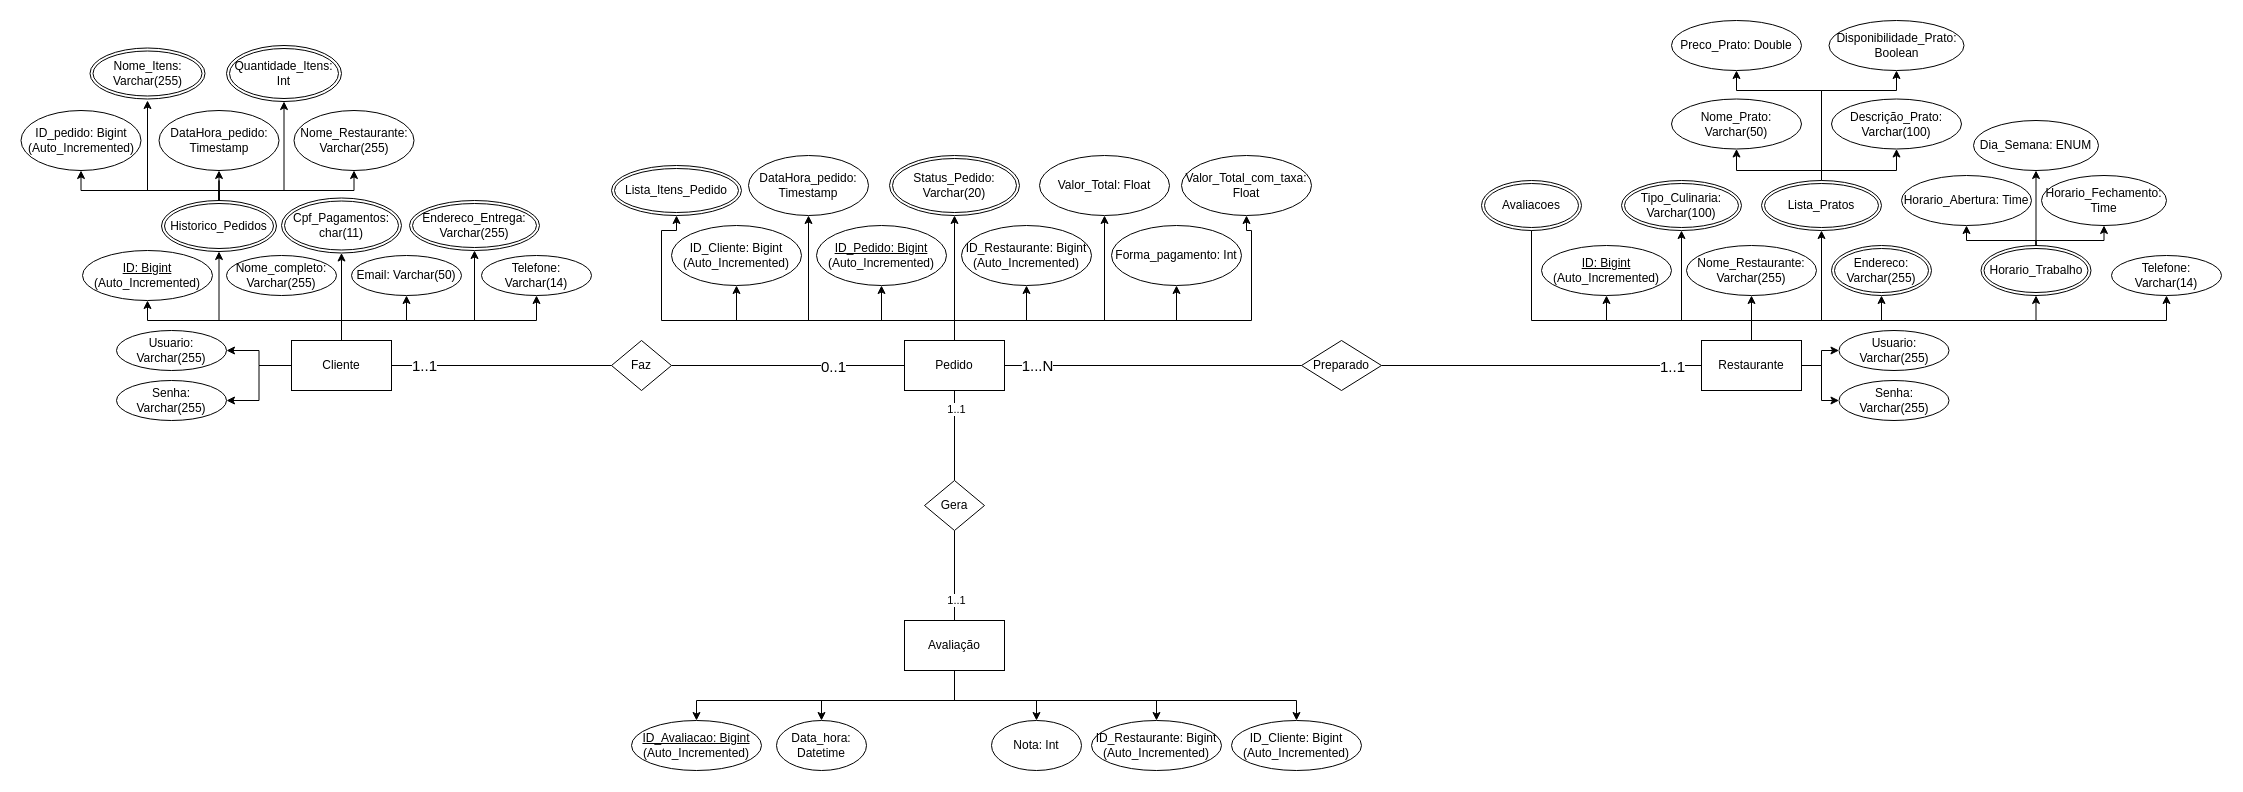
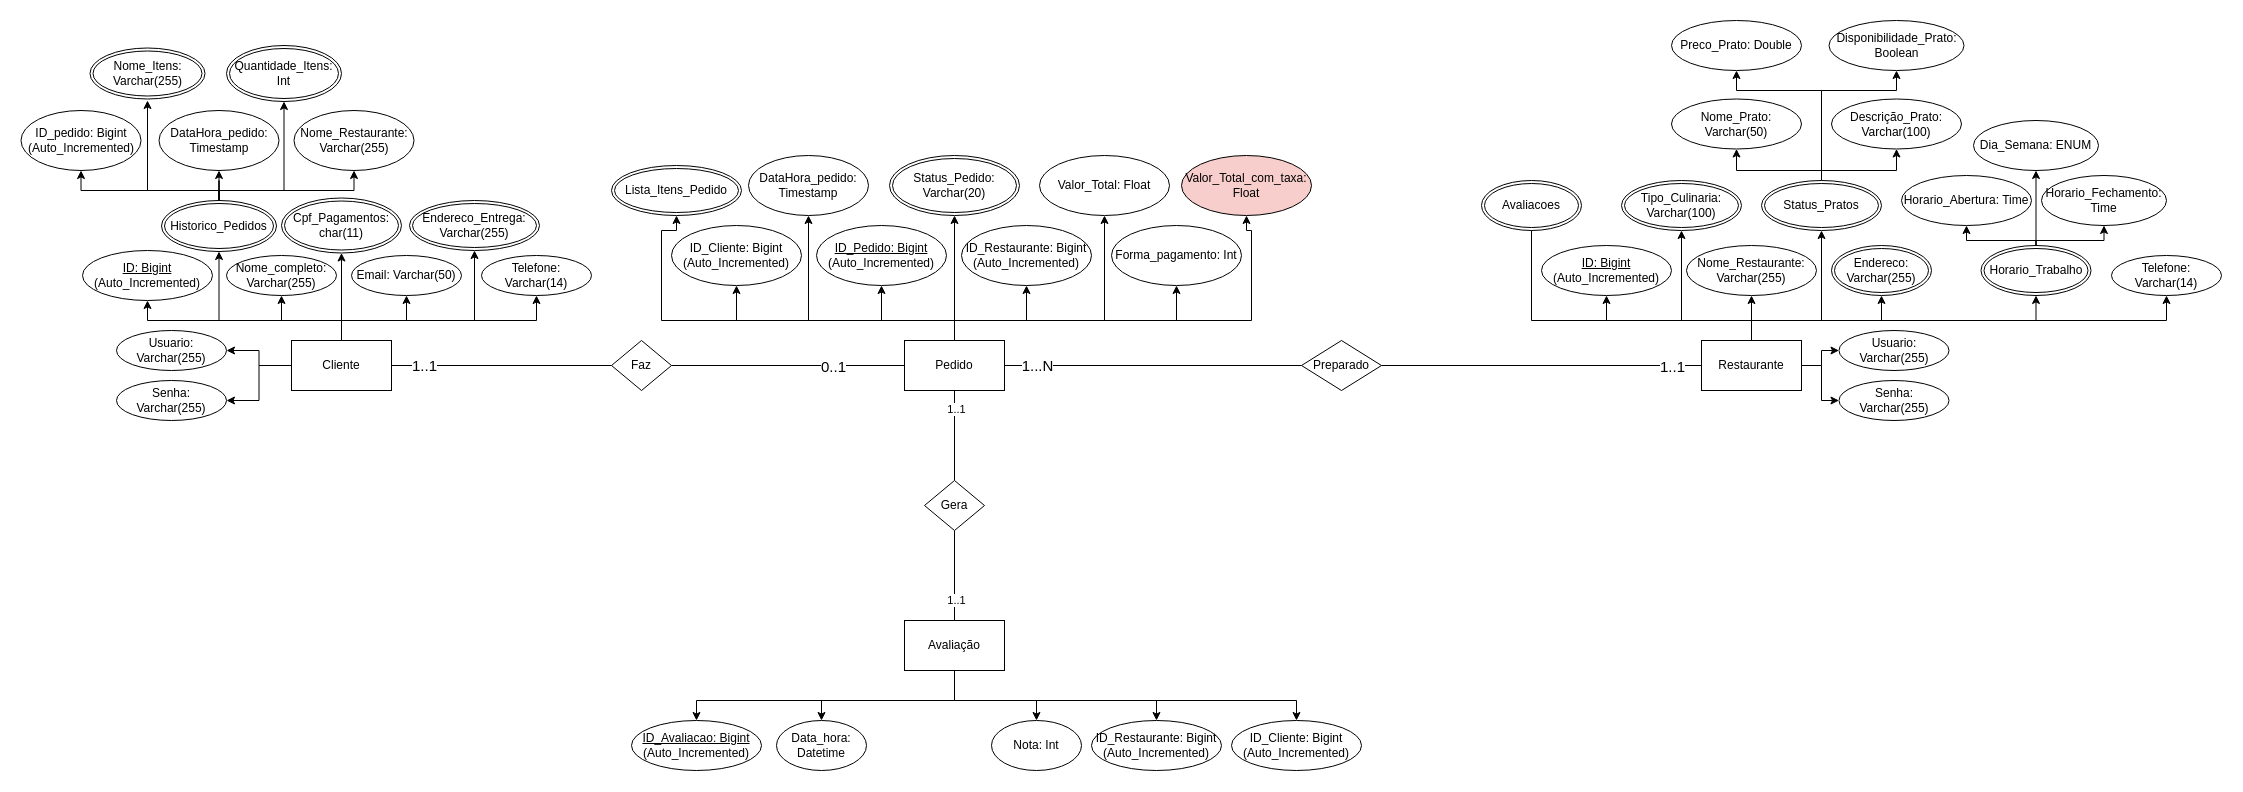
(1247, 186) -> (1247, 186)
(1822, 206) -> (1822, 206)
none -> (282, 310)
